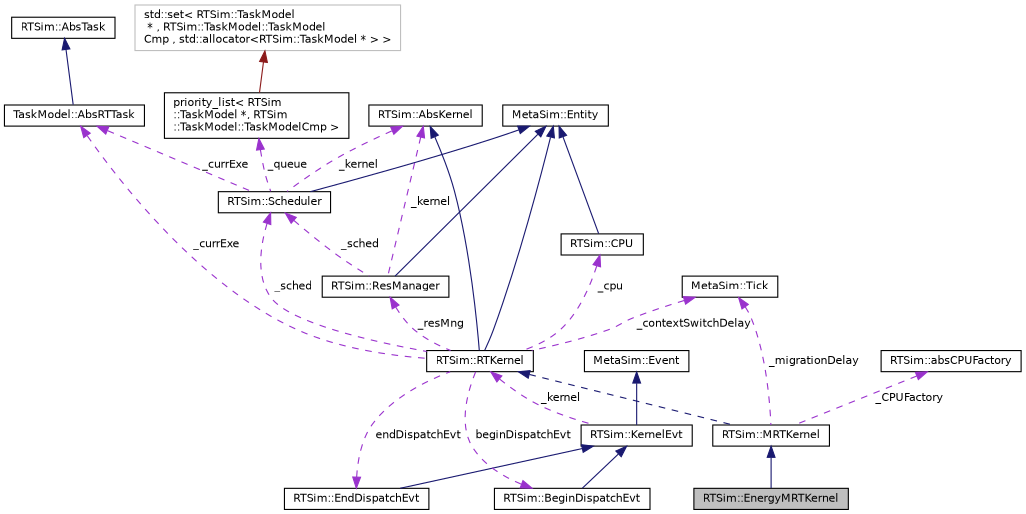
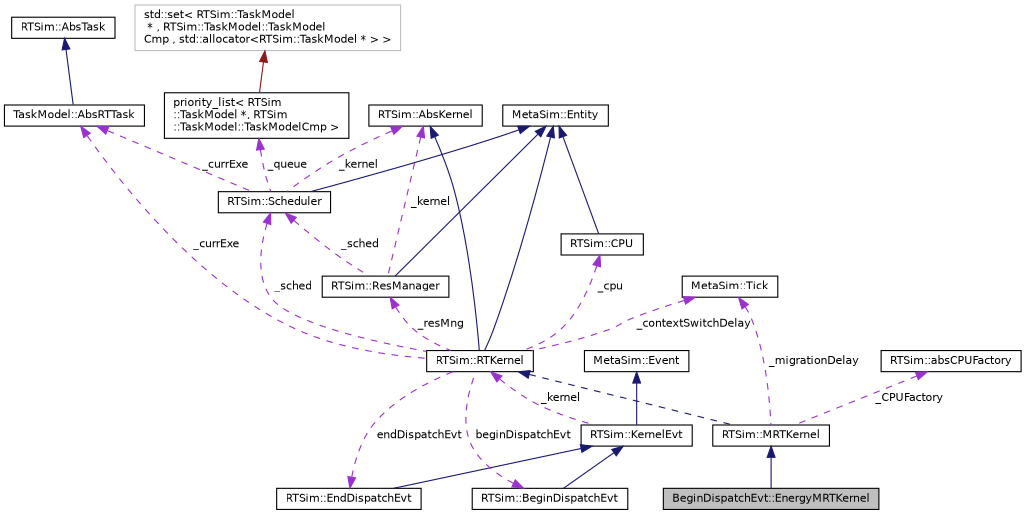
(771, 499) -> (771, 499)
